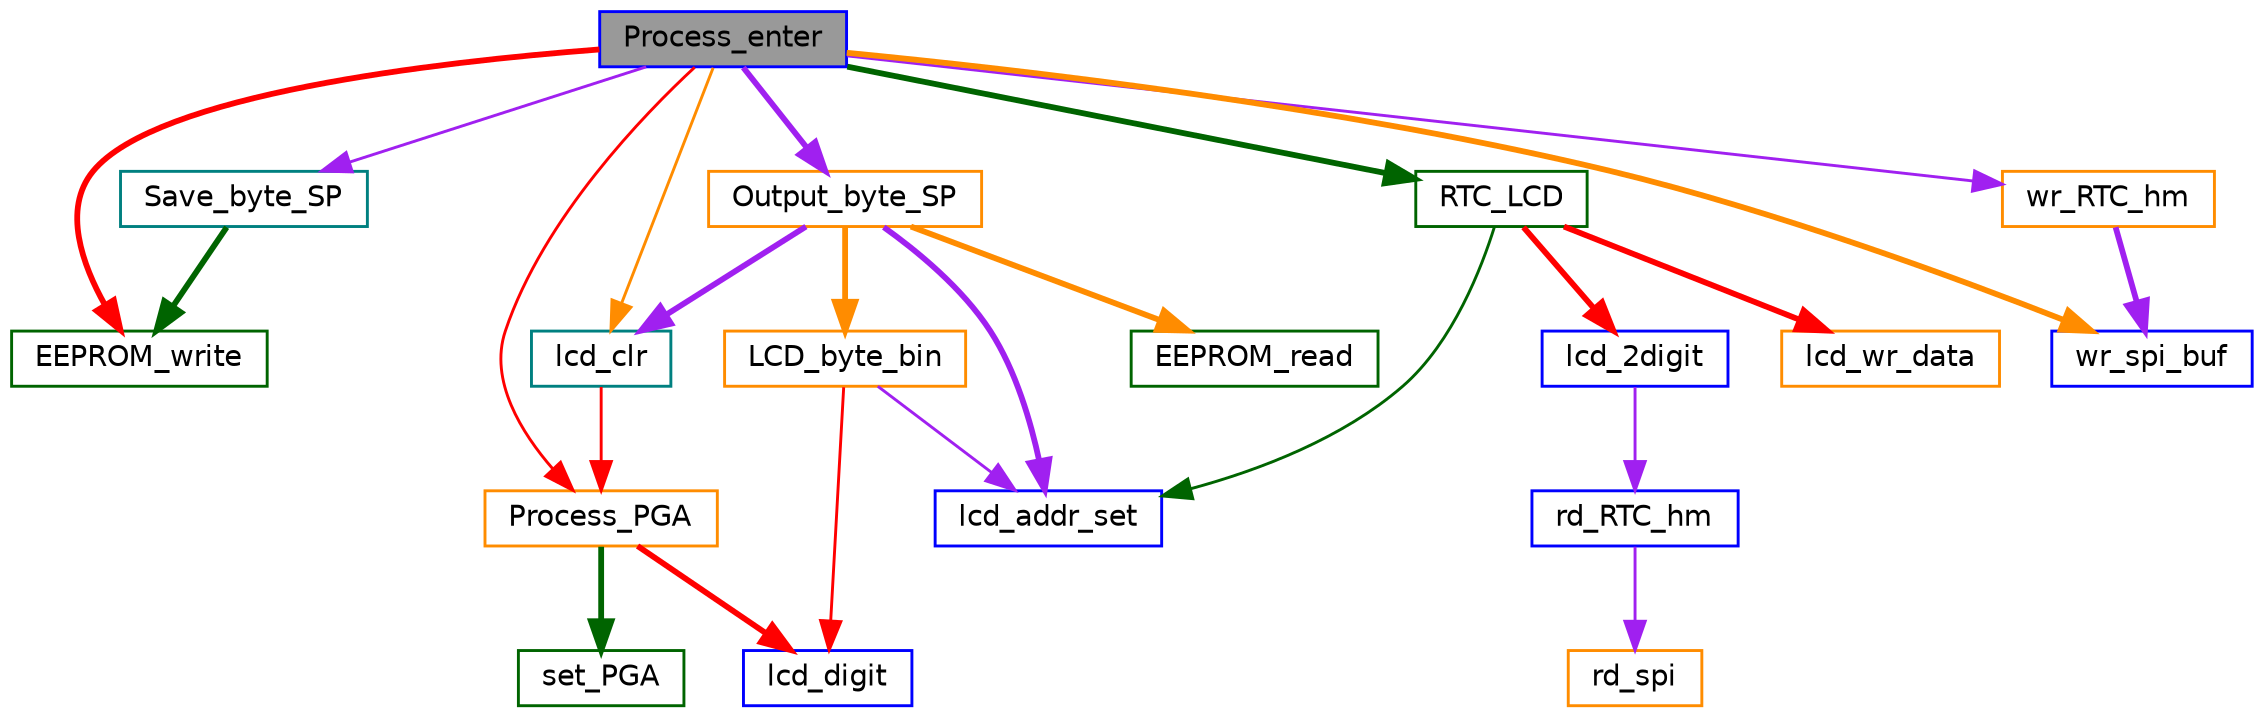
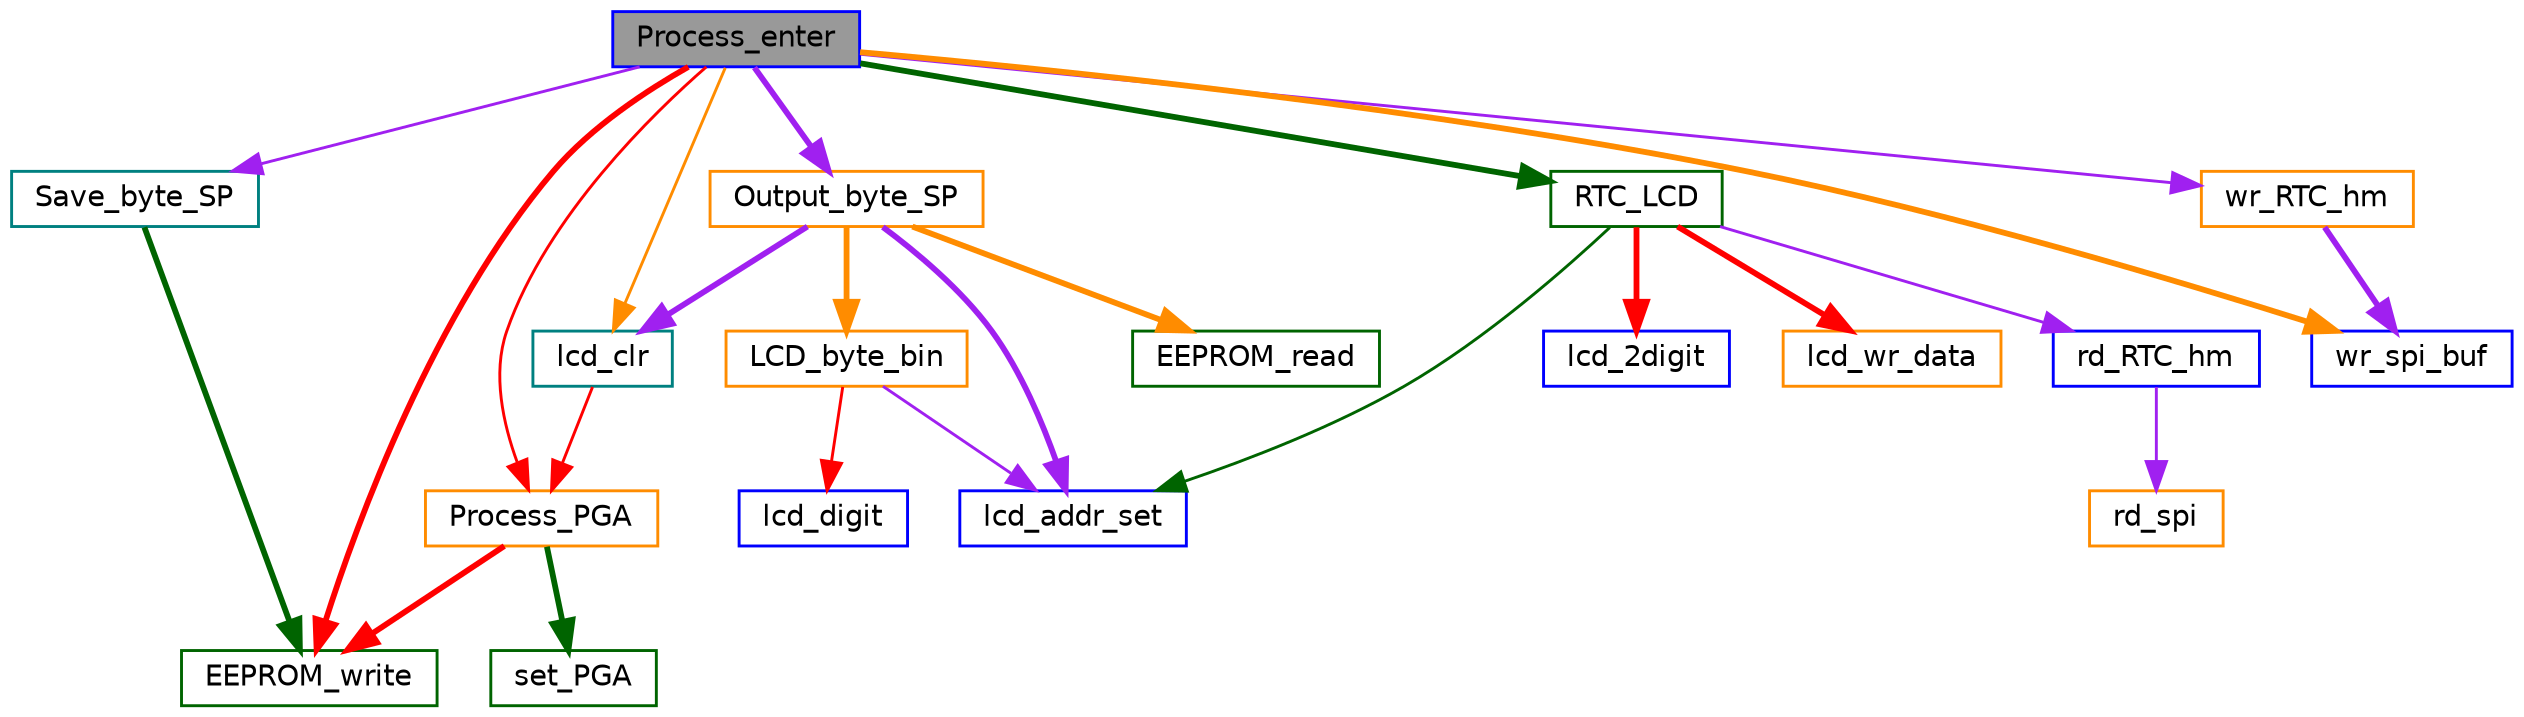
(1635, 424) -> (1882, 274)
(702, 590) -> (438, 590)
